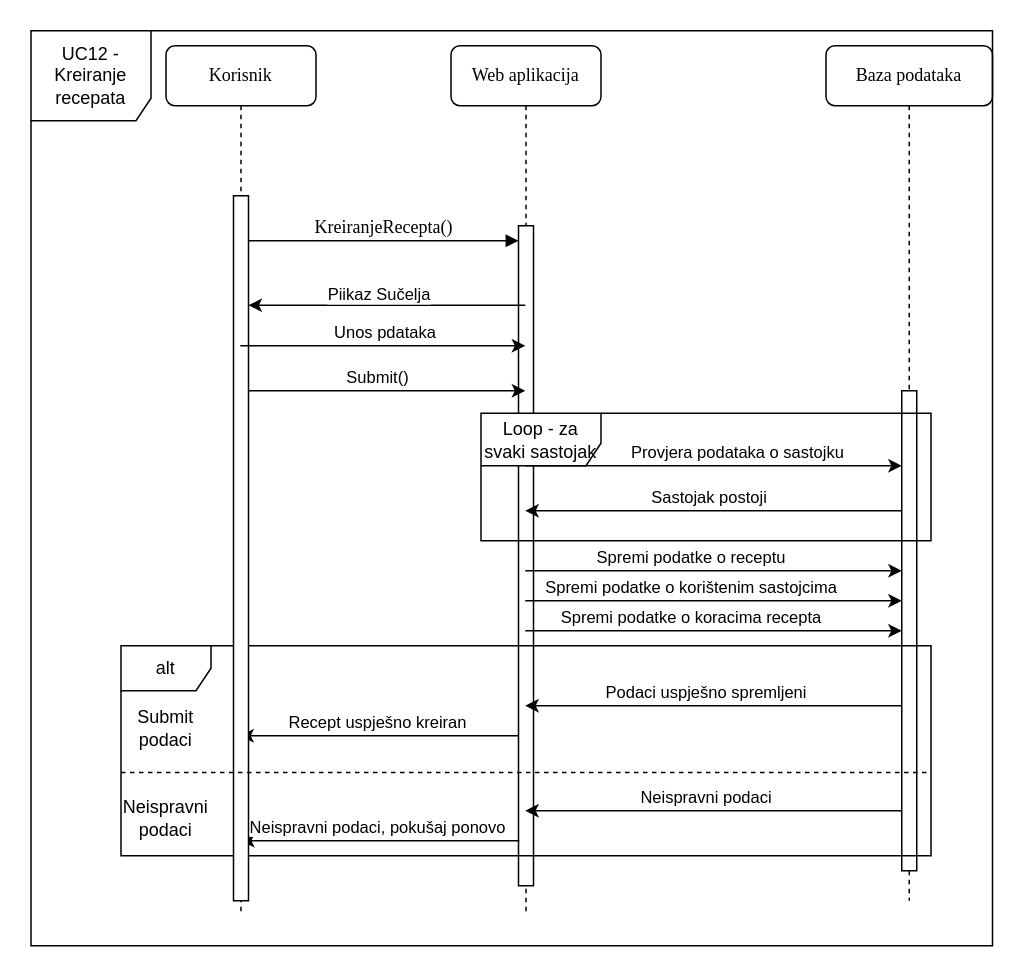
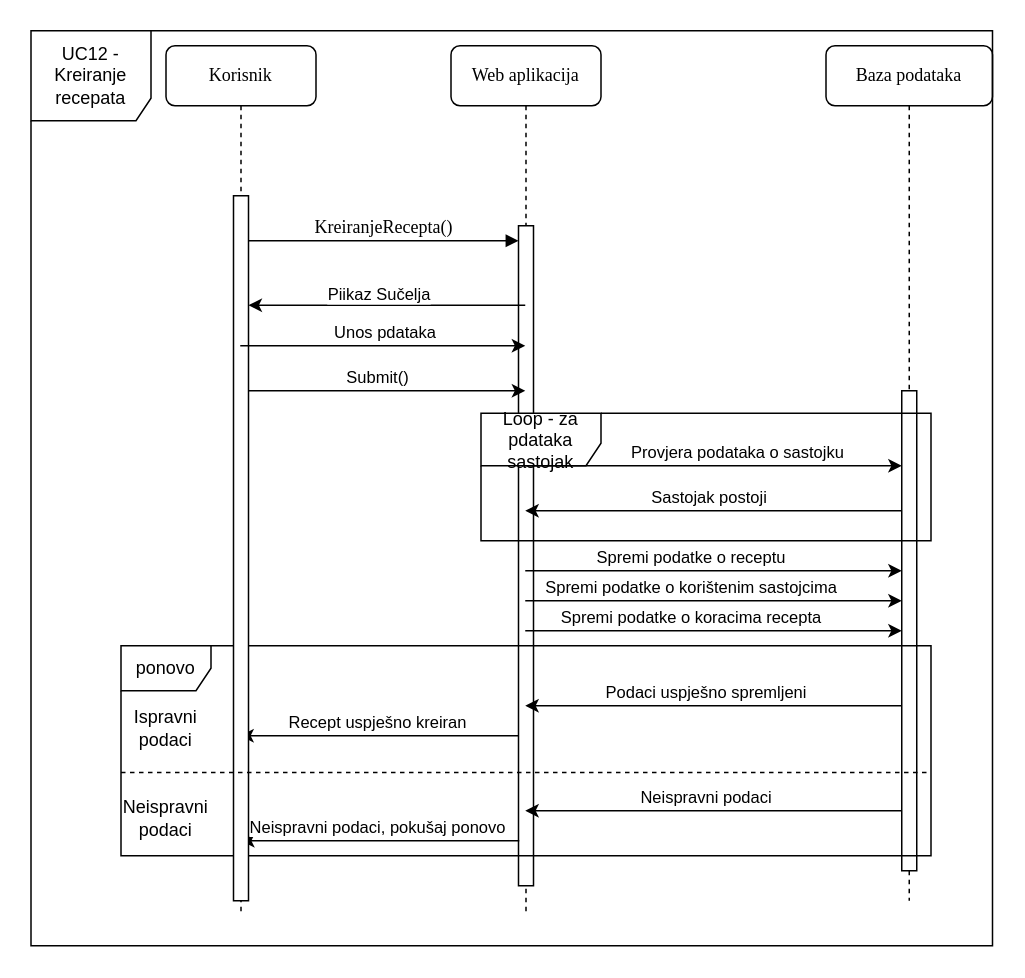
(541, 440) -> (541, 440)
(166, 668) -> (166, 668)
(166, 728) -> (166, 728)
